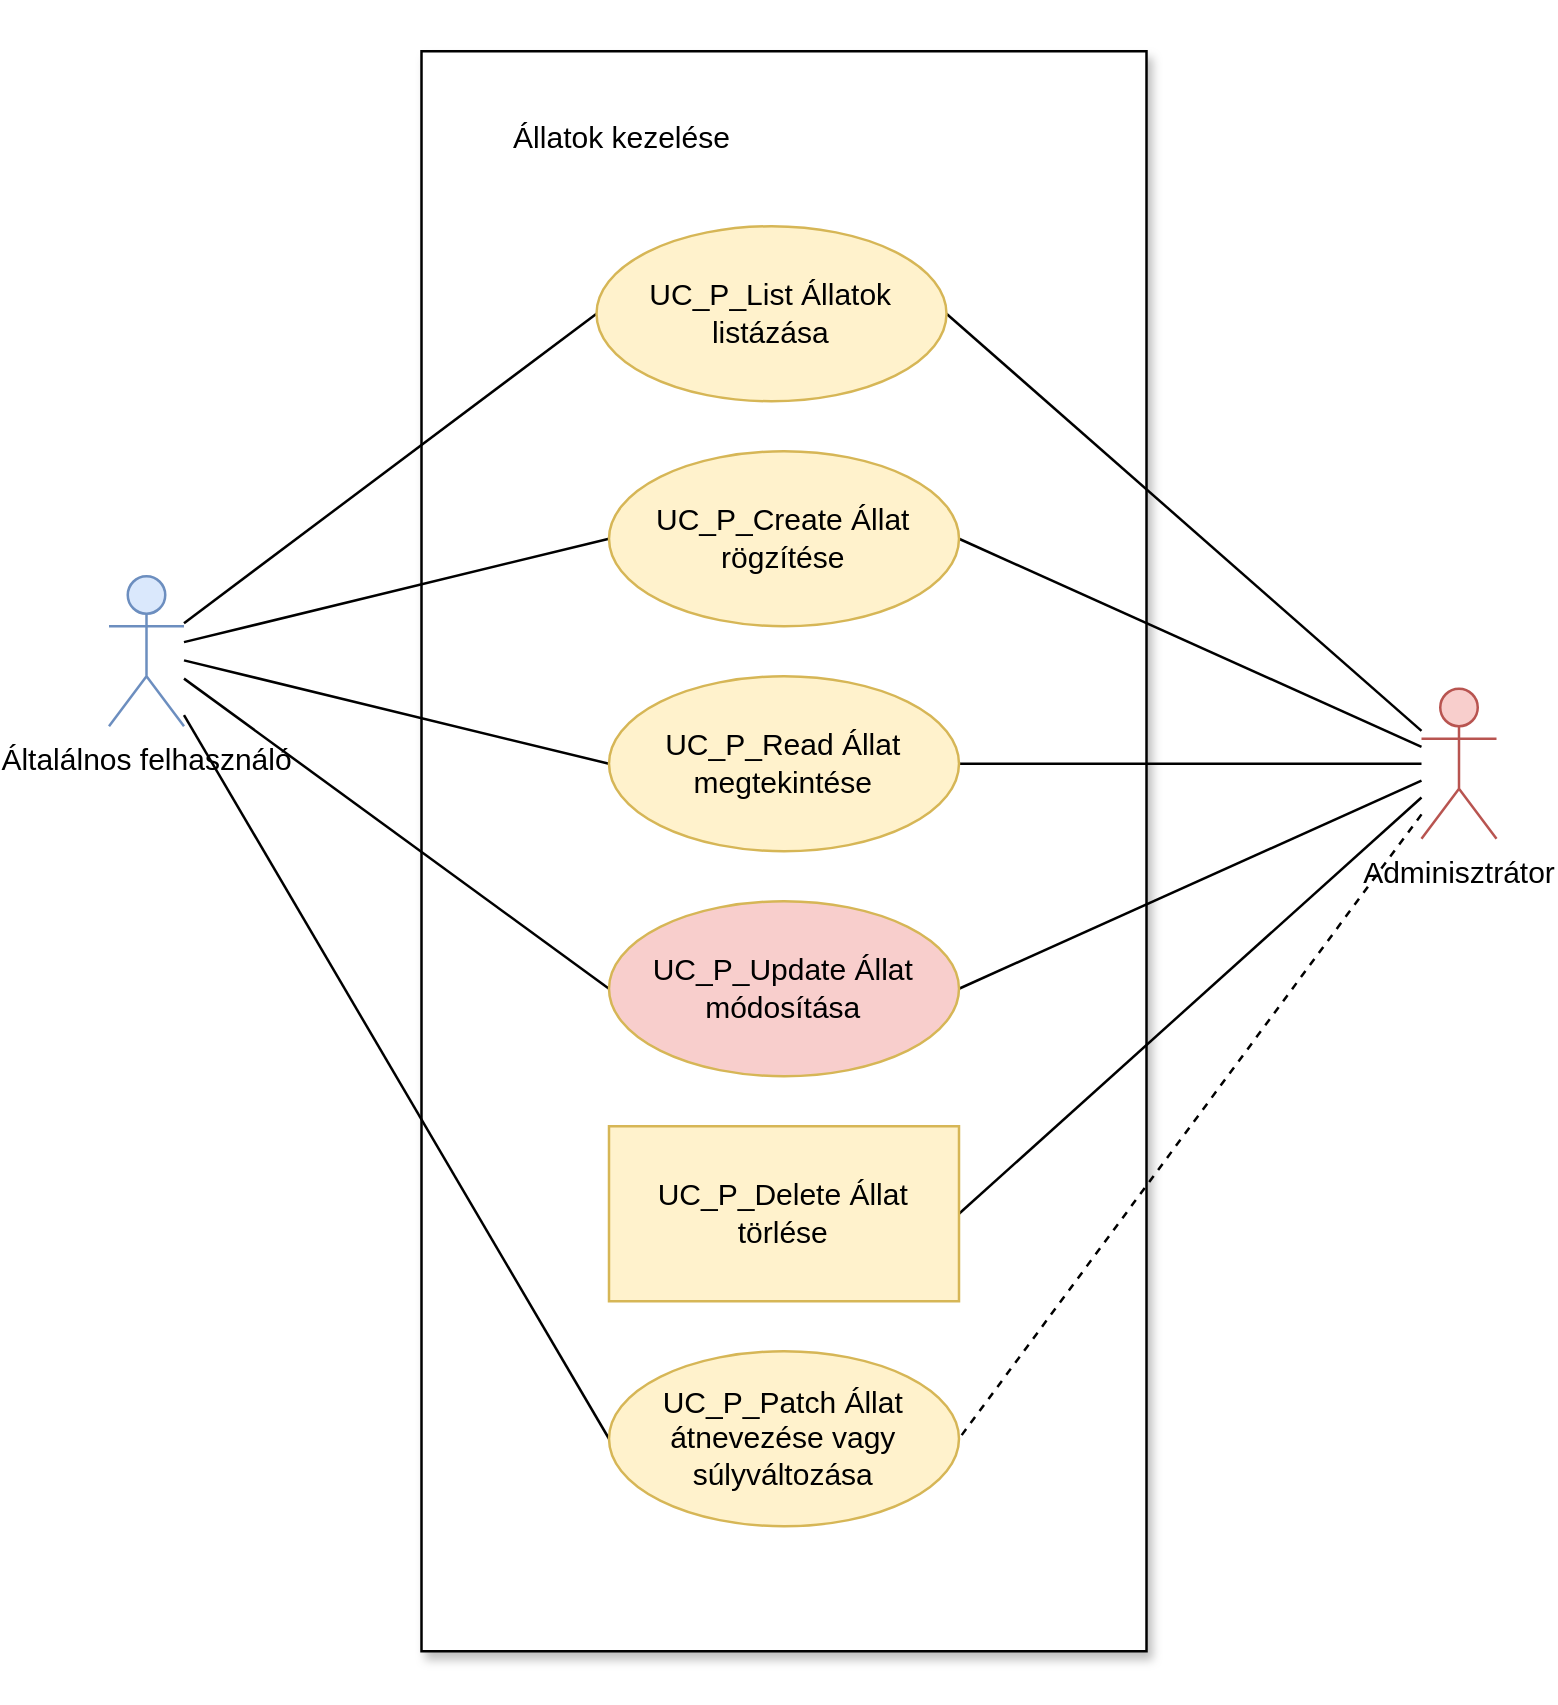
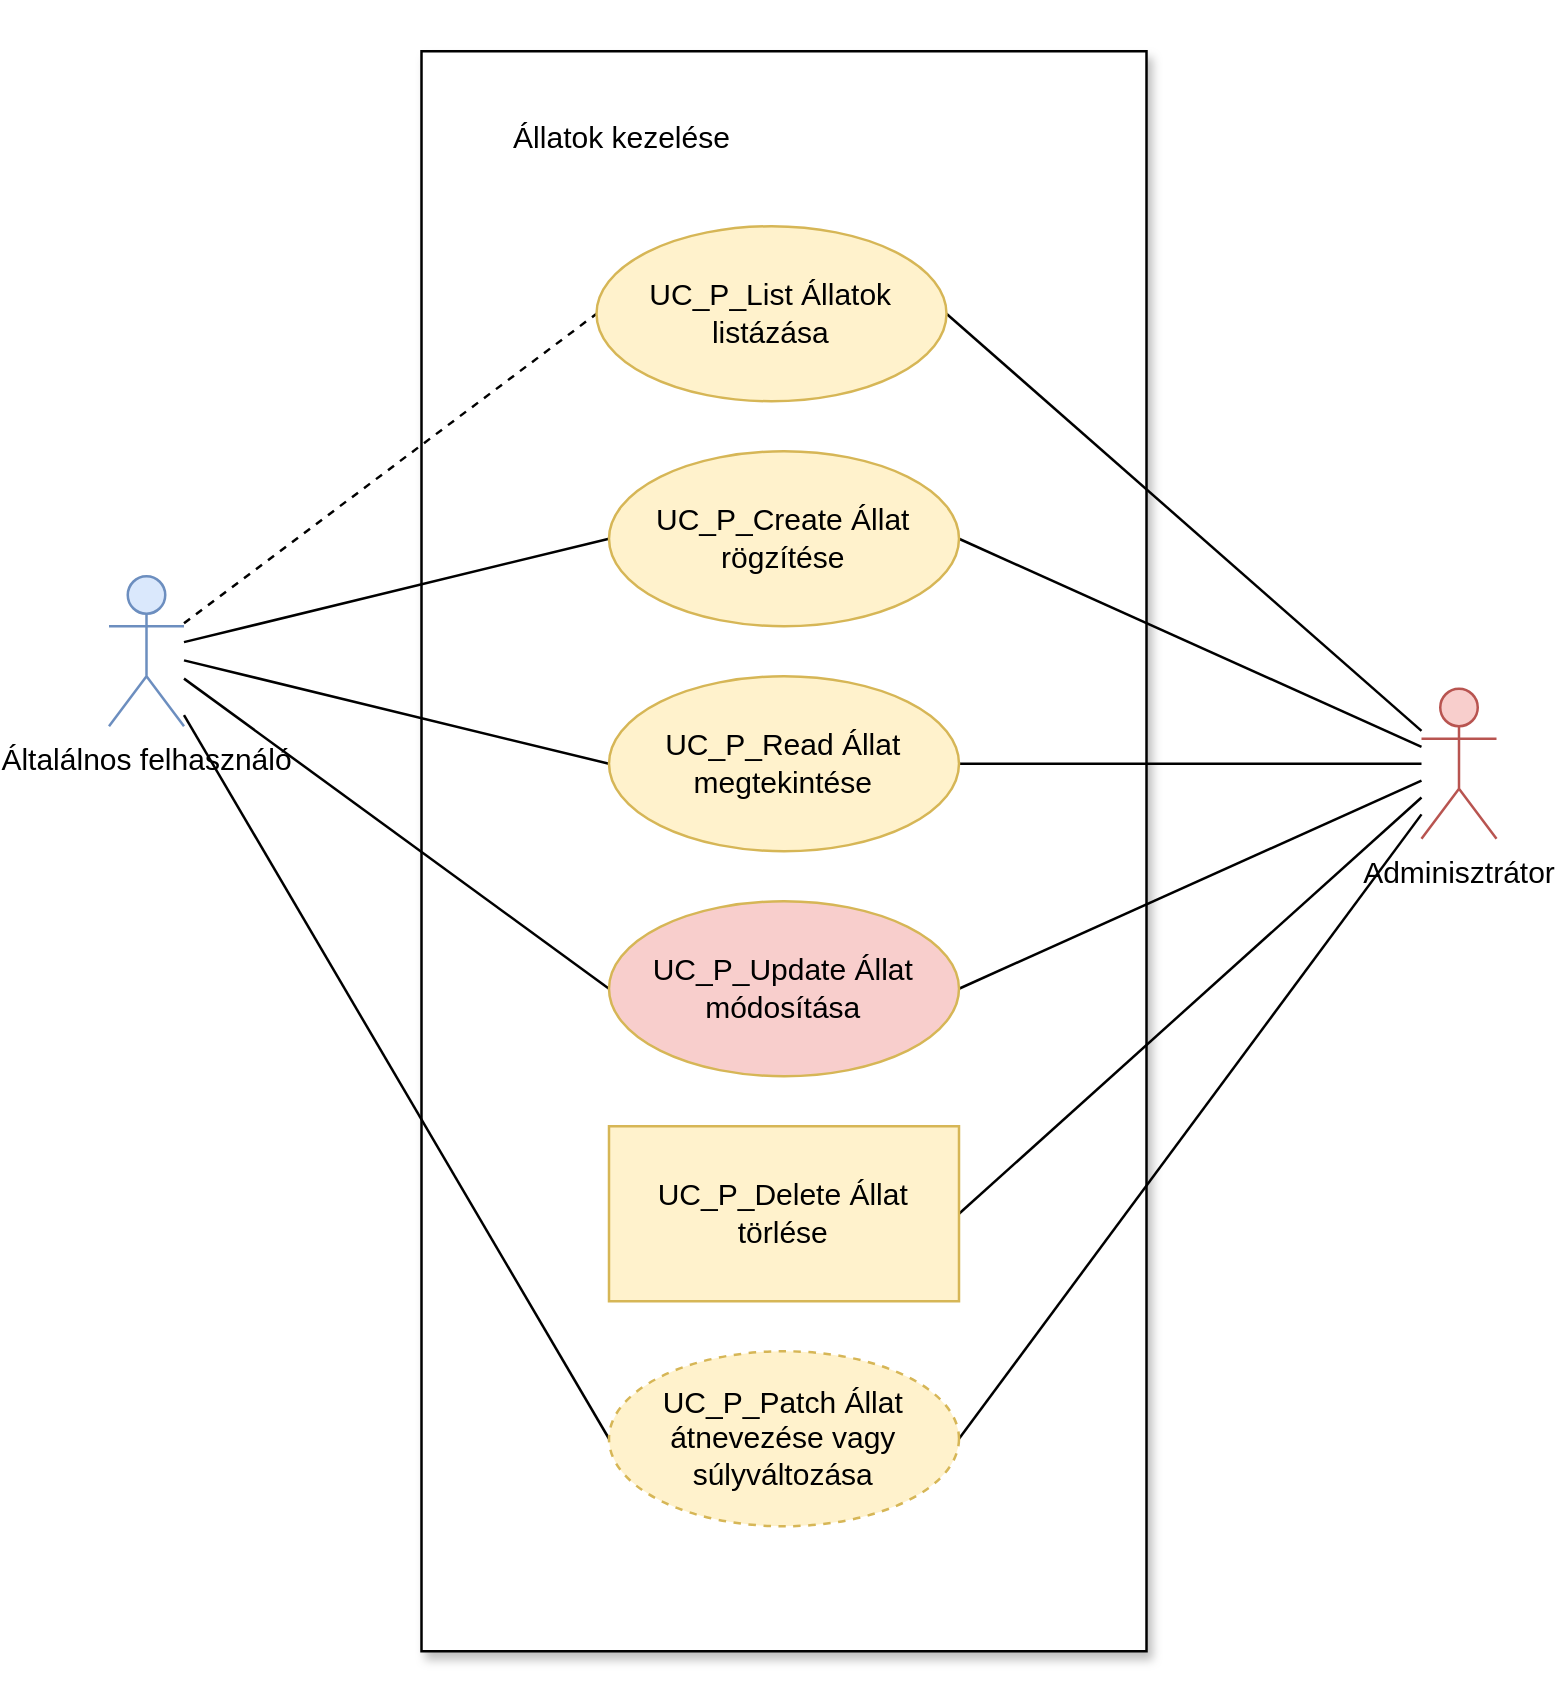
(389, 469) -> (389, 469)
(1189, 1129) -> (1189, 1129)
(784, 1439) -> (784, 1439)
